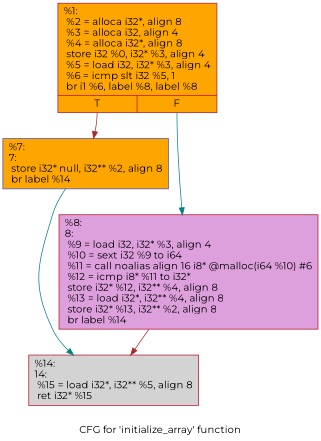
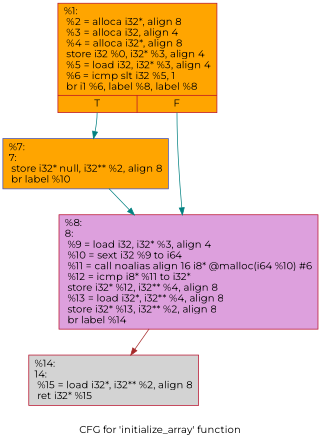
(97, 122) -> (97, 122)
(40, 180) -> (40, 180)
(39, 271) -> (119, 199)
(114, 385) -> (114, 385)
